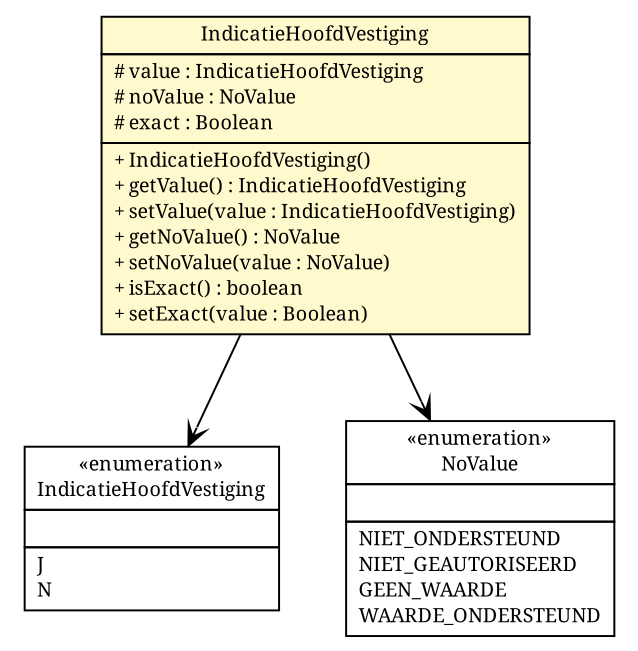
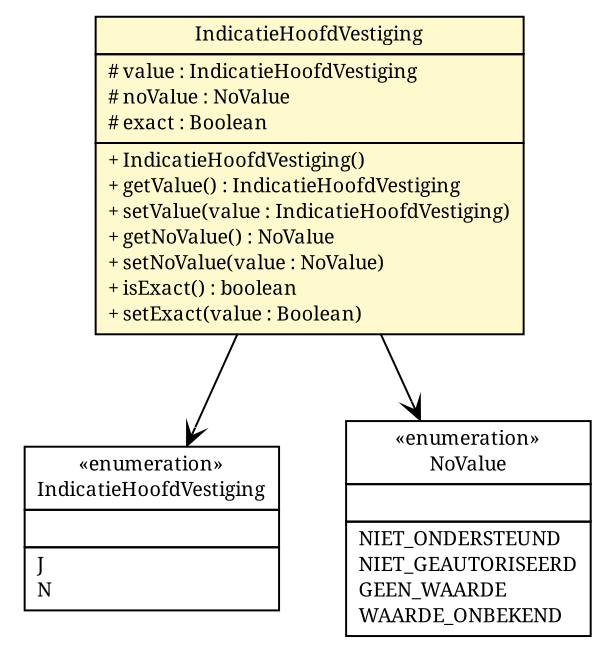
(480, 616) -> (462, 616)
